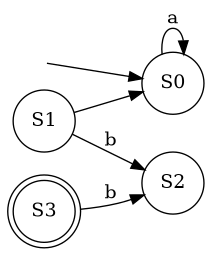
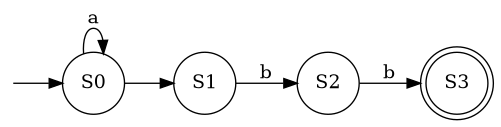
(102, 104) -> (142, 83)
(106, 206) -> (383, 83)
